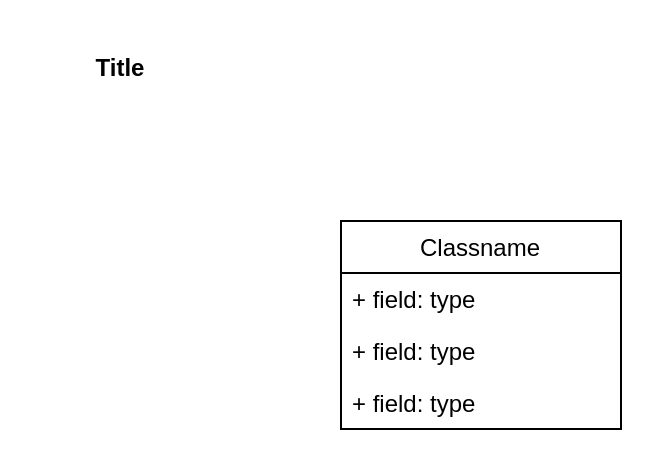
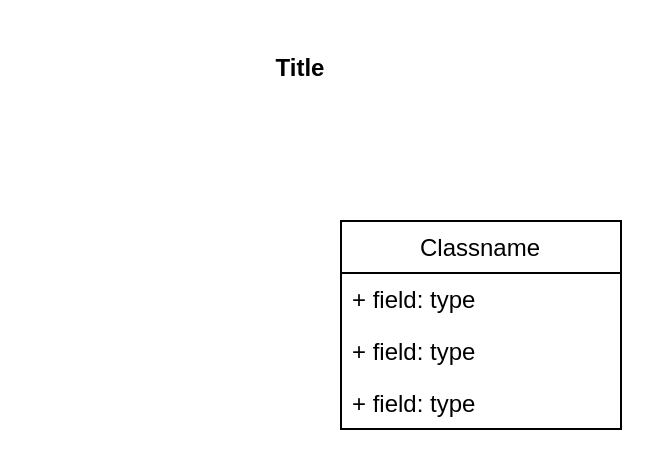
(121, 67) -> (301, 67)
